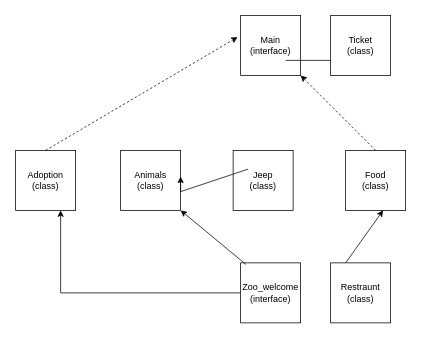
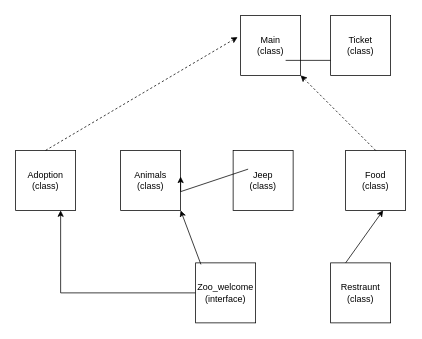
(270, 45) -> (270, 45)
(270, 293) -> (225, 293)
